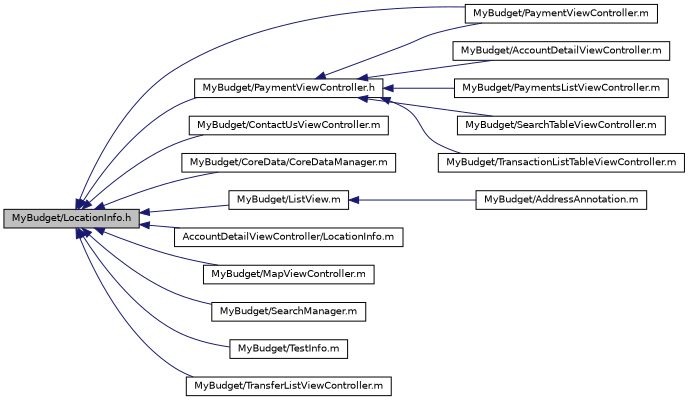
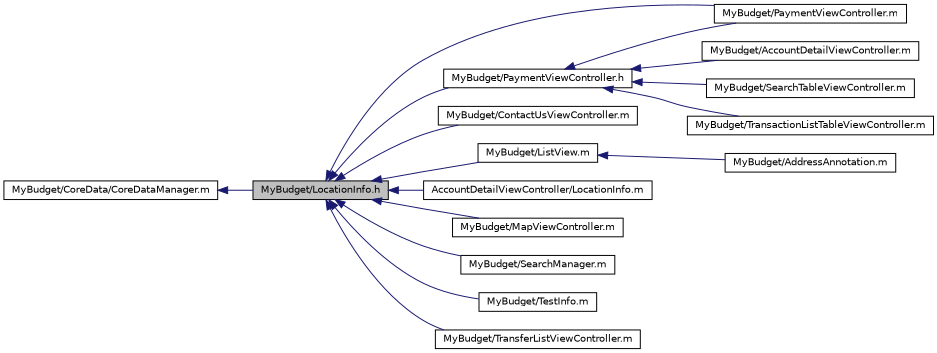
(561, 88) -> none
(160, 186) -> (240, 190)
